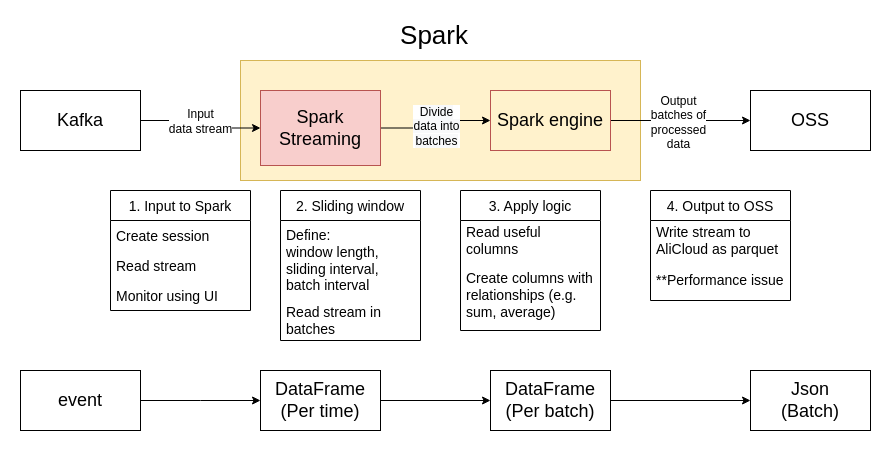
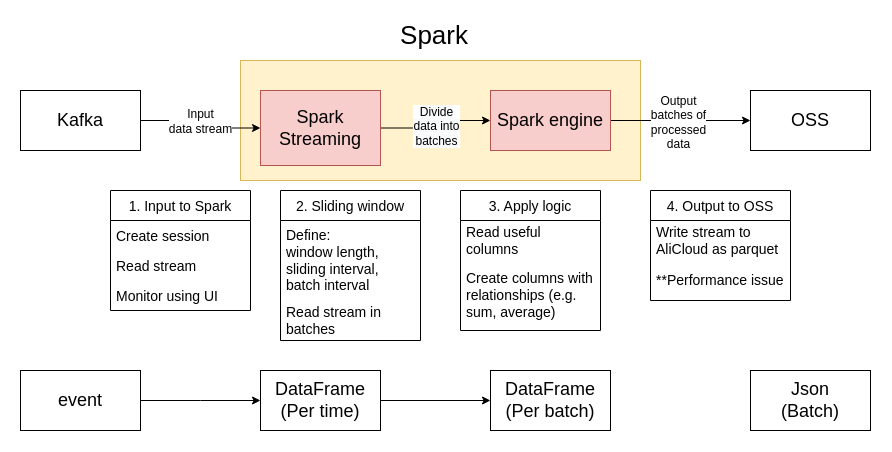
(551, 121) -> (551, 121)
(677, 401) -> none
